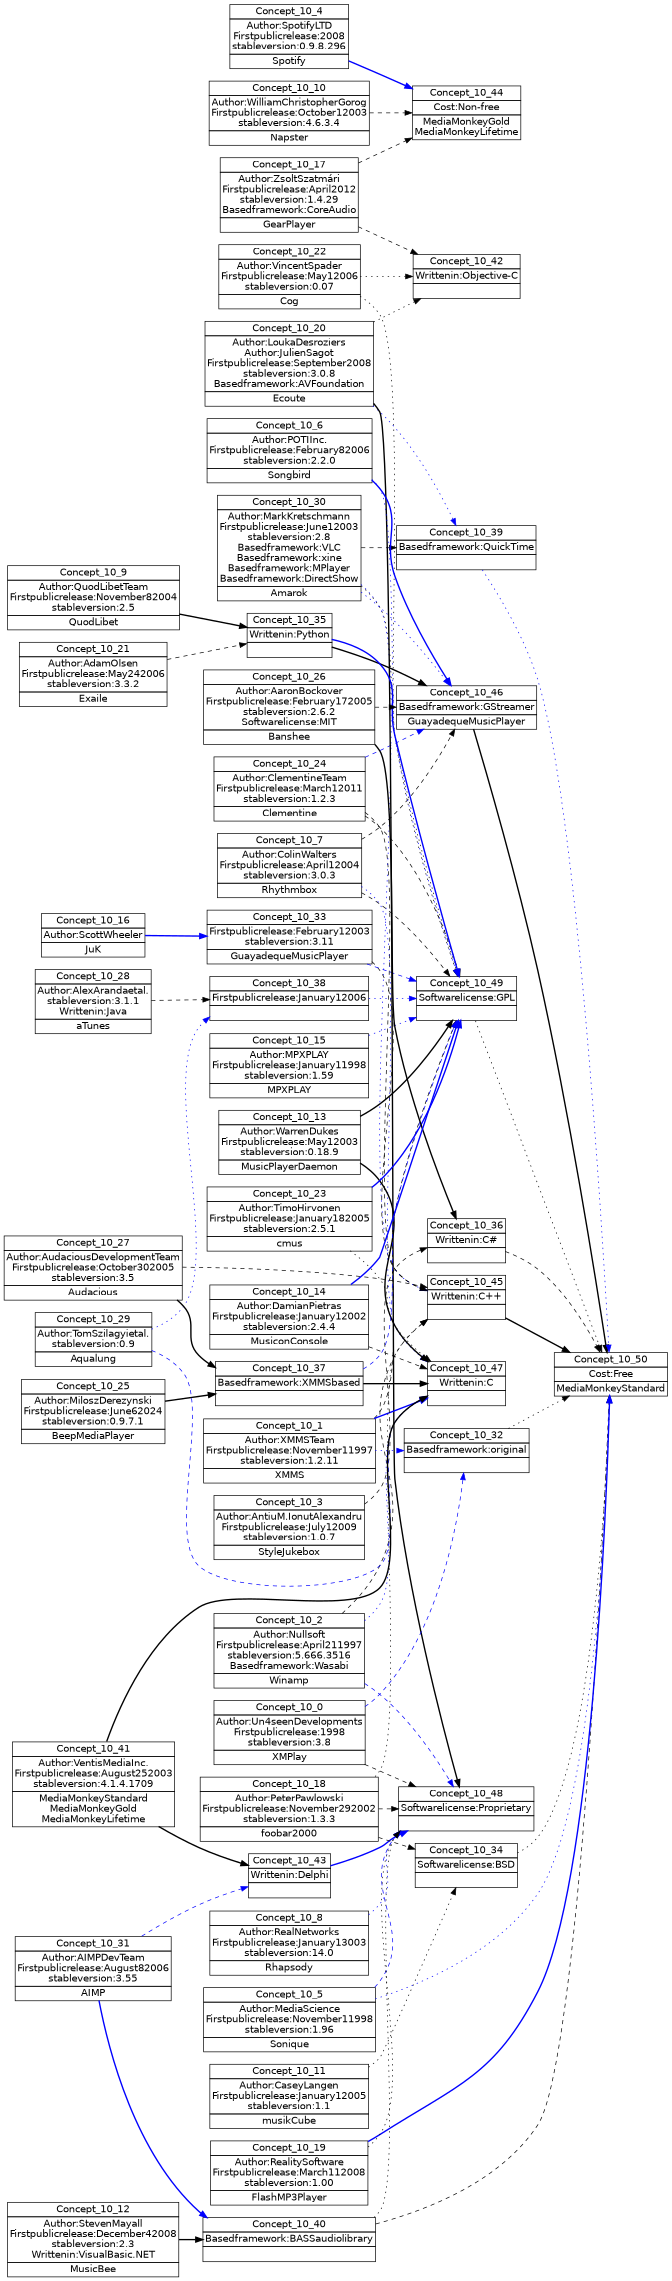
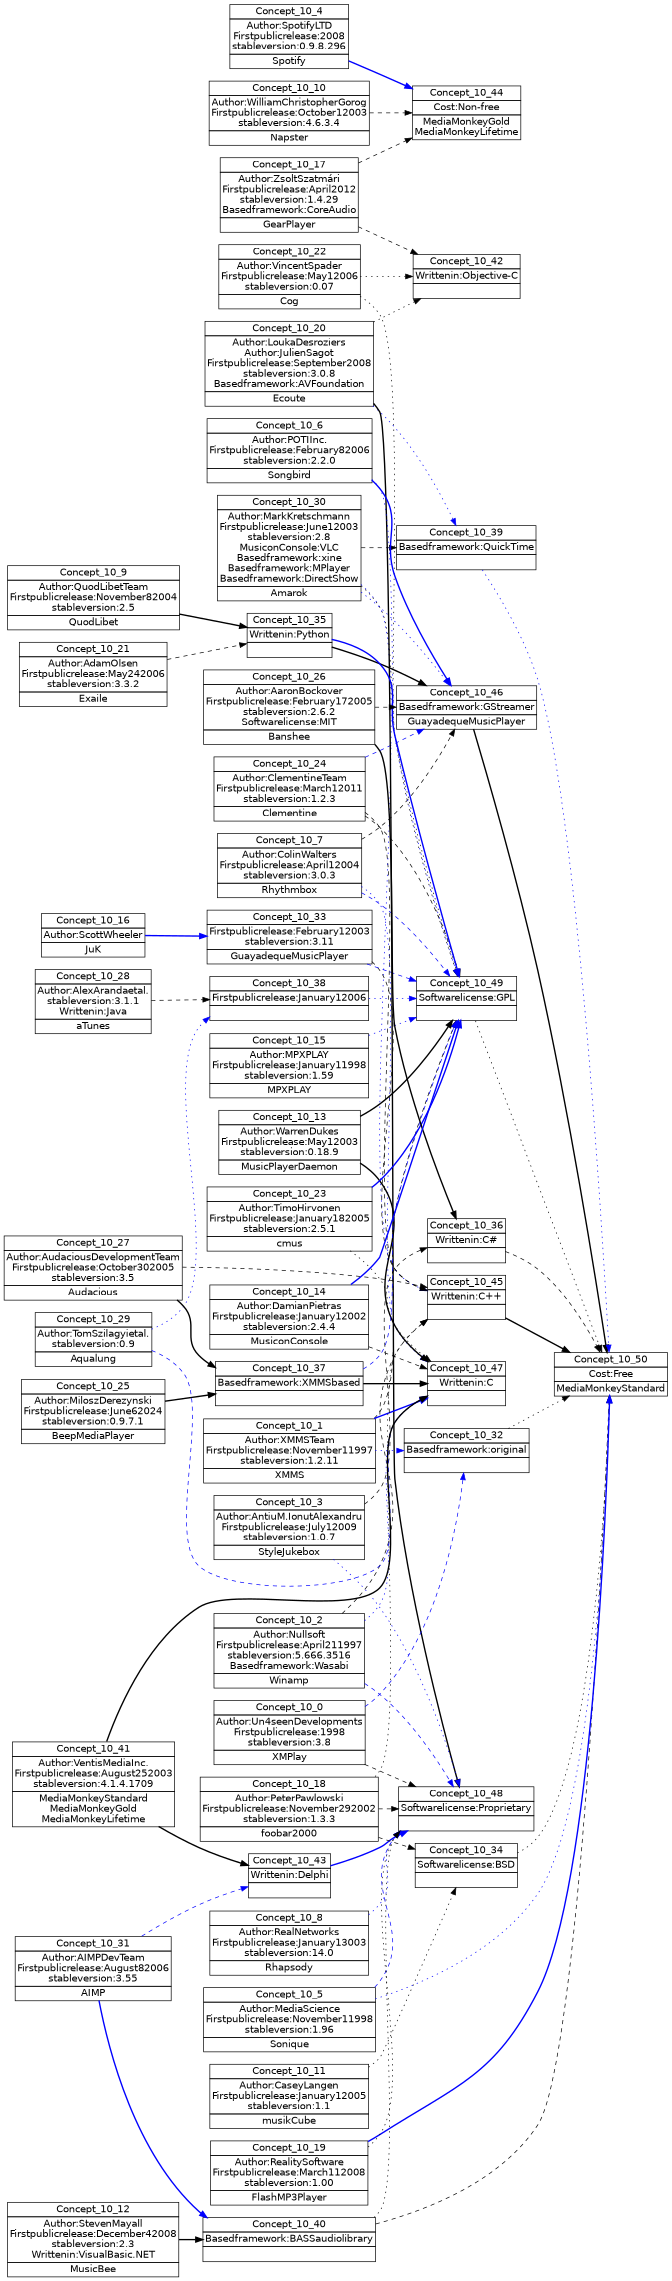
(289, 548) -> (289, 548)
(407, 927) -> (407, 927)
none -> (411, 1660)
